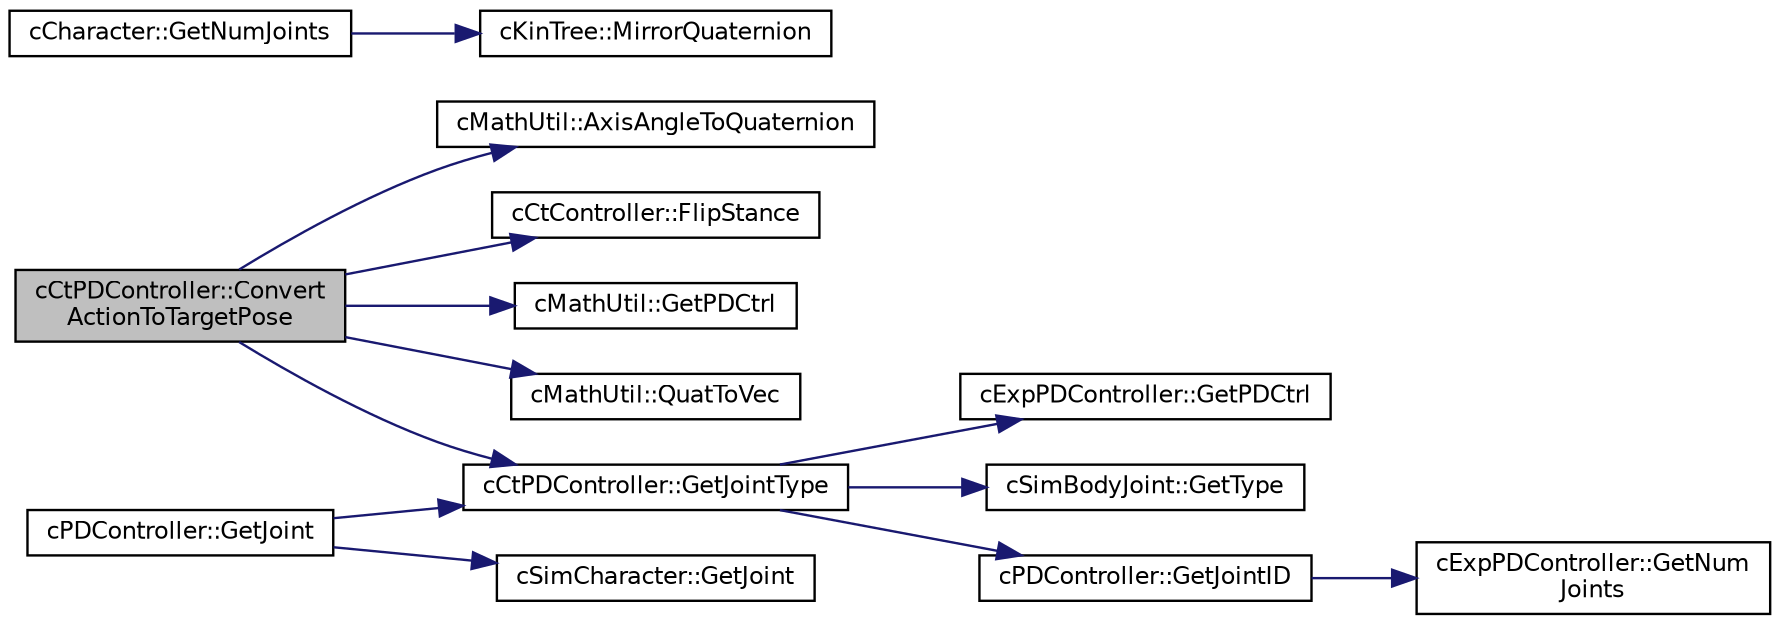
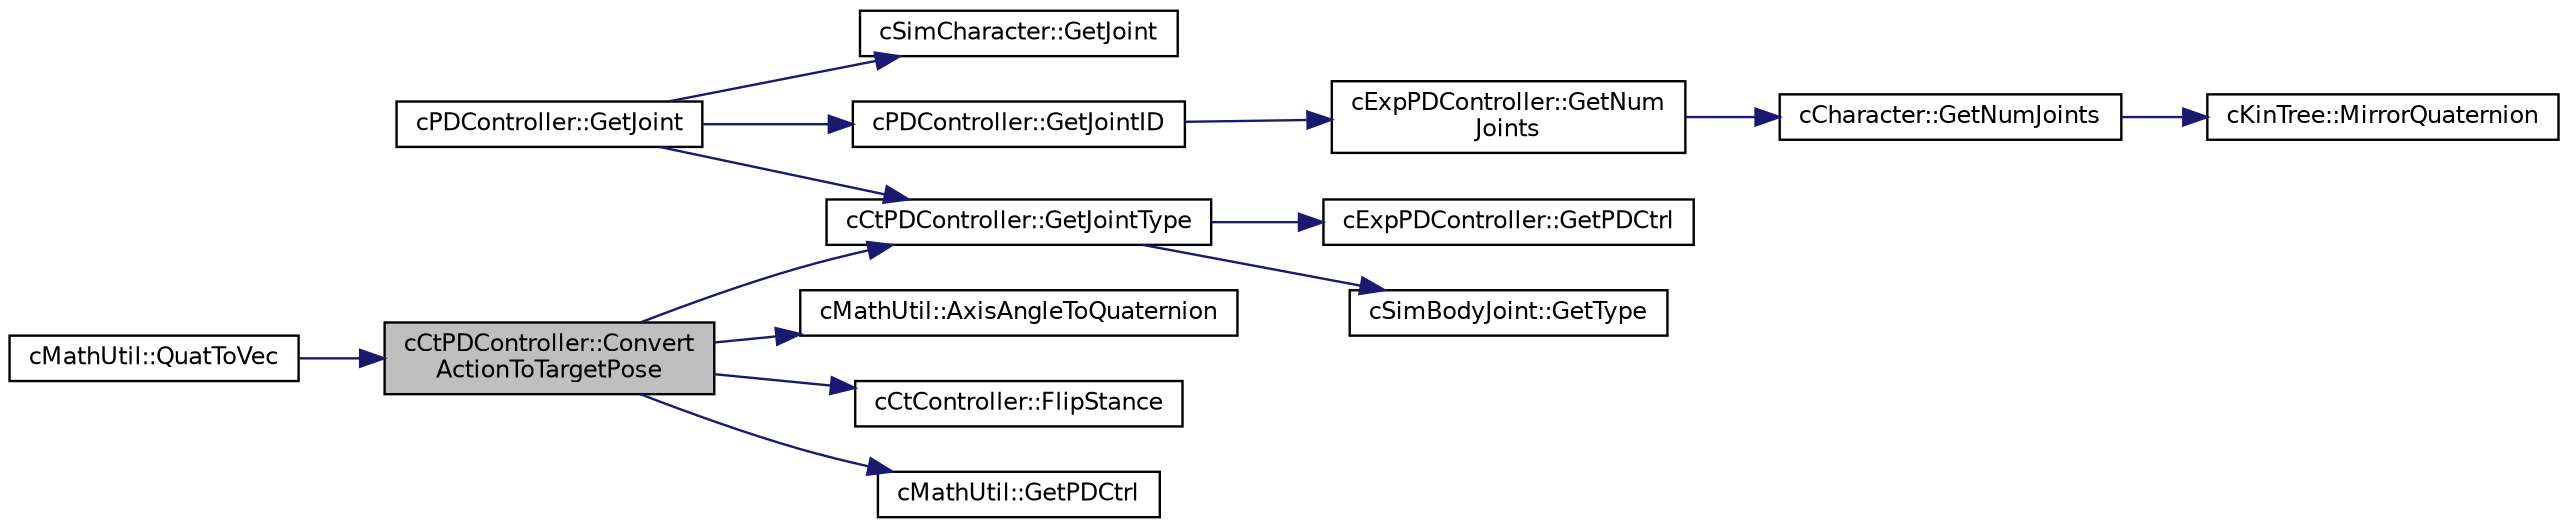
none -> (1721, 117)
(429, 353) -> (330, 358)
(889, 530) -> (766, 124)
